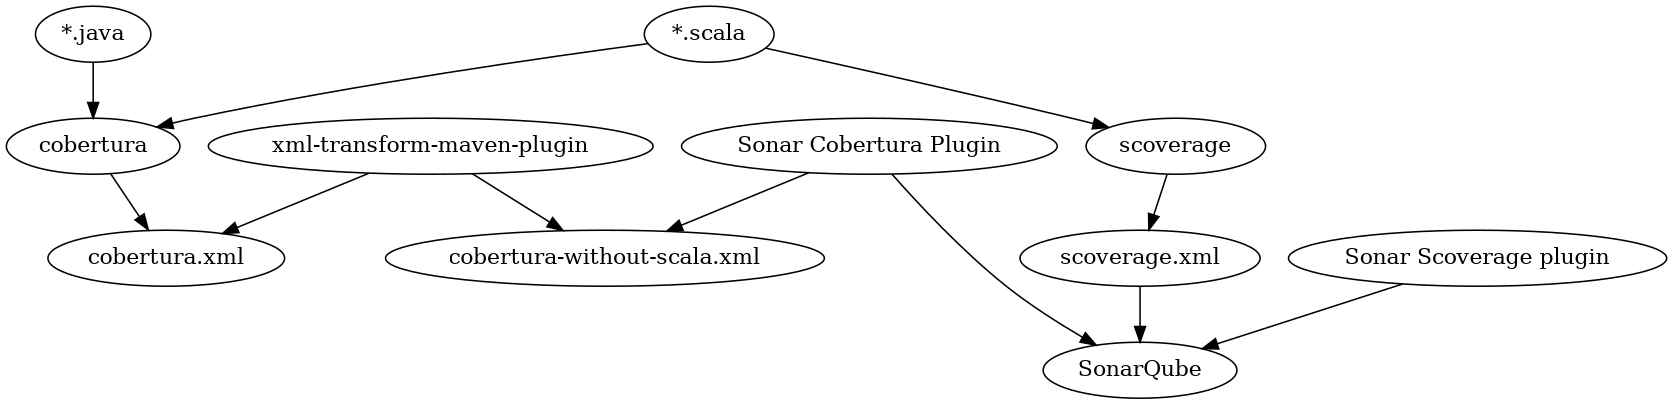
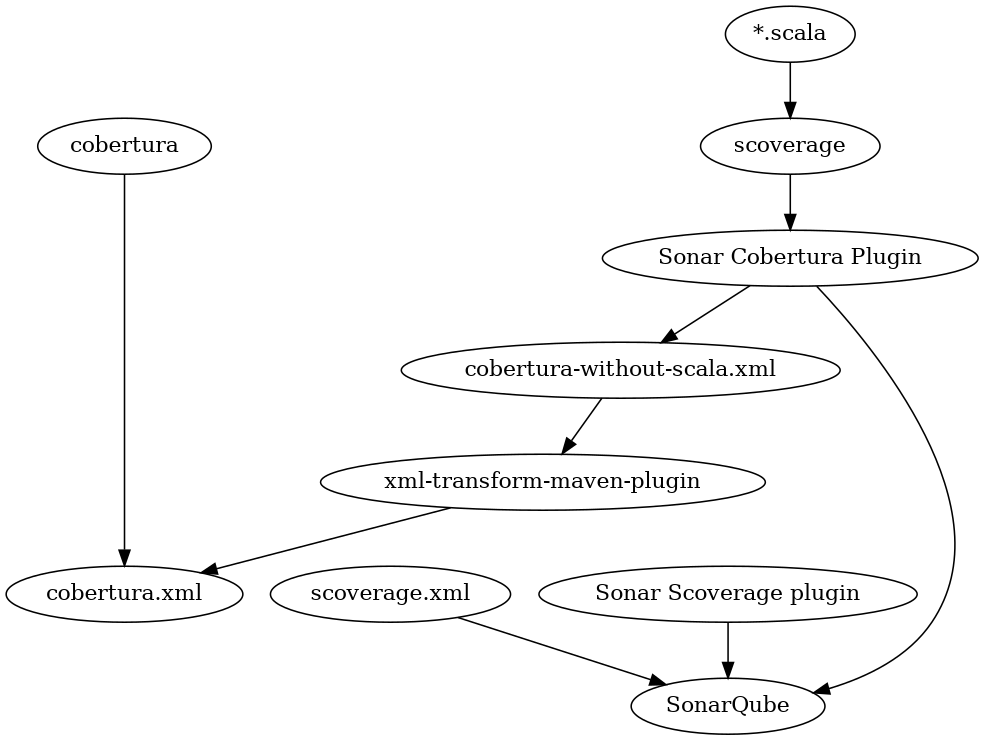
(93, 34) -> none
(409, 79) -> none
(1160, 195) -> (790, 195)
(511, 198) -> (587, 419)
